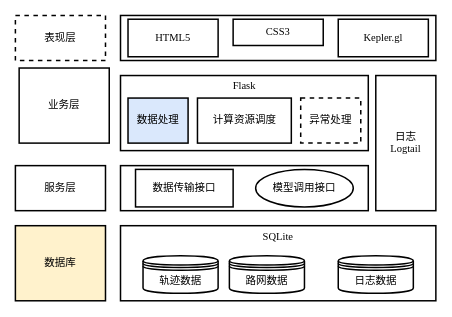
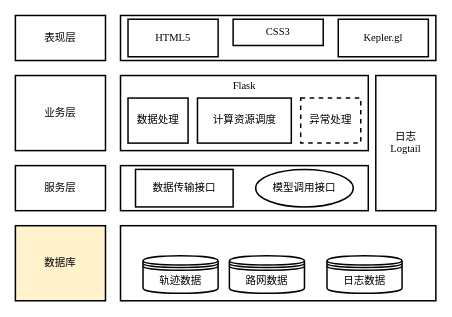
(60, 38) -> (60, 38)
(64, 105) -> (60, 113)
(158, 120) -> (158, 120)
(278, 237) -> none
(375, 274) -> (364, 274)
